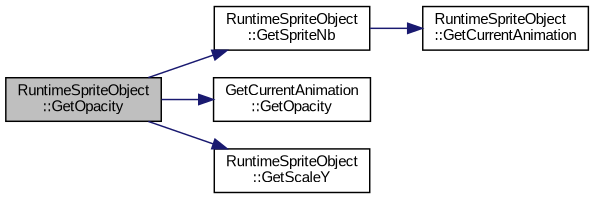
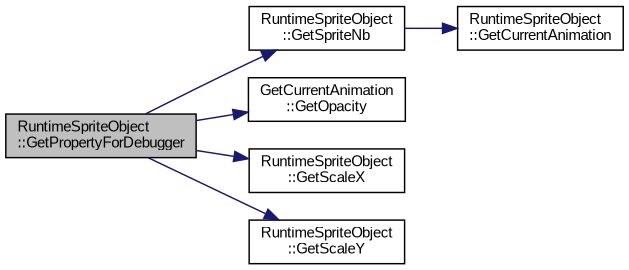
(84, 100) -> (101, 136)
none -> (327, 171)
